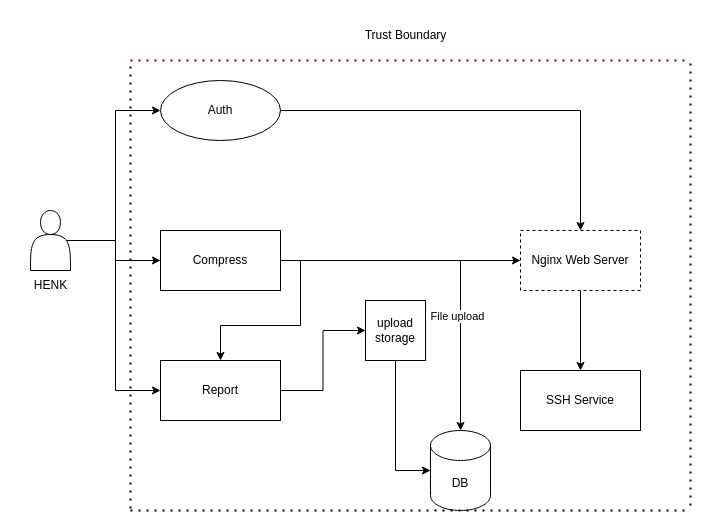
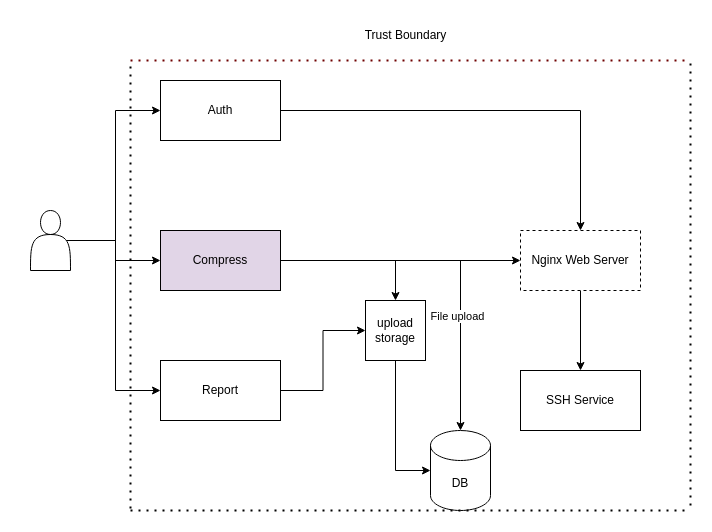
(221, 111) -> (221, 111)
(221, 261) -> (221, 261)
(51, 286) -> none
(279, 326) -> (396, 278)
